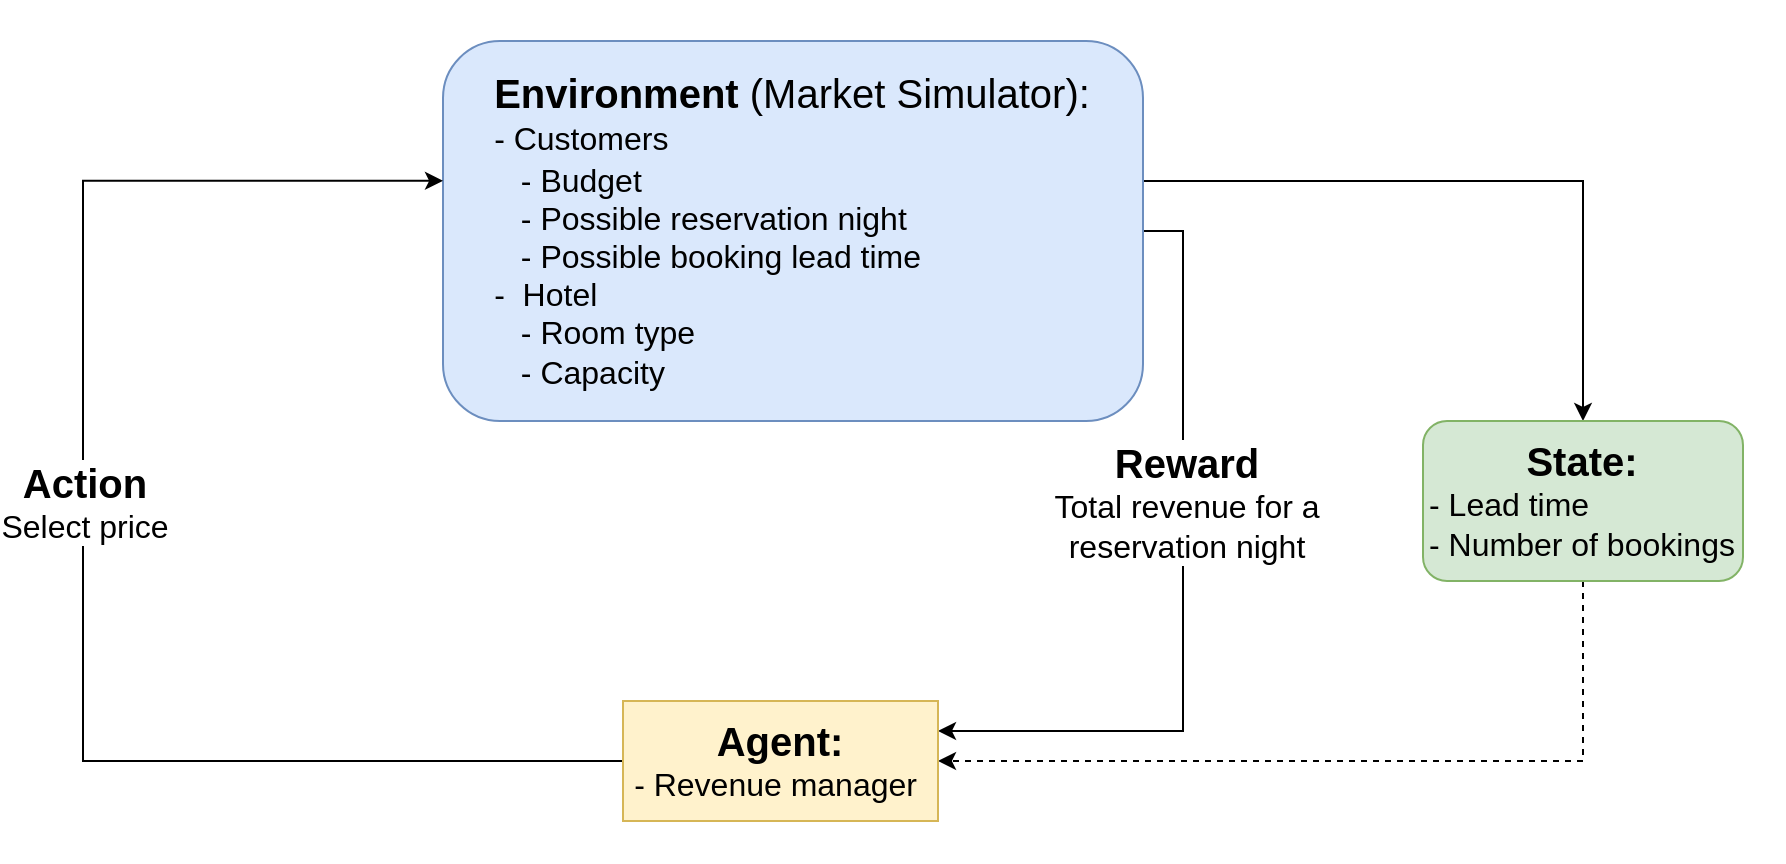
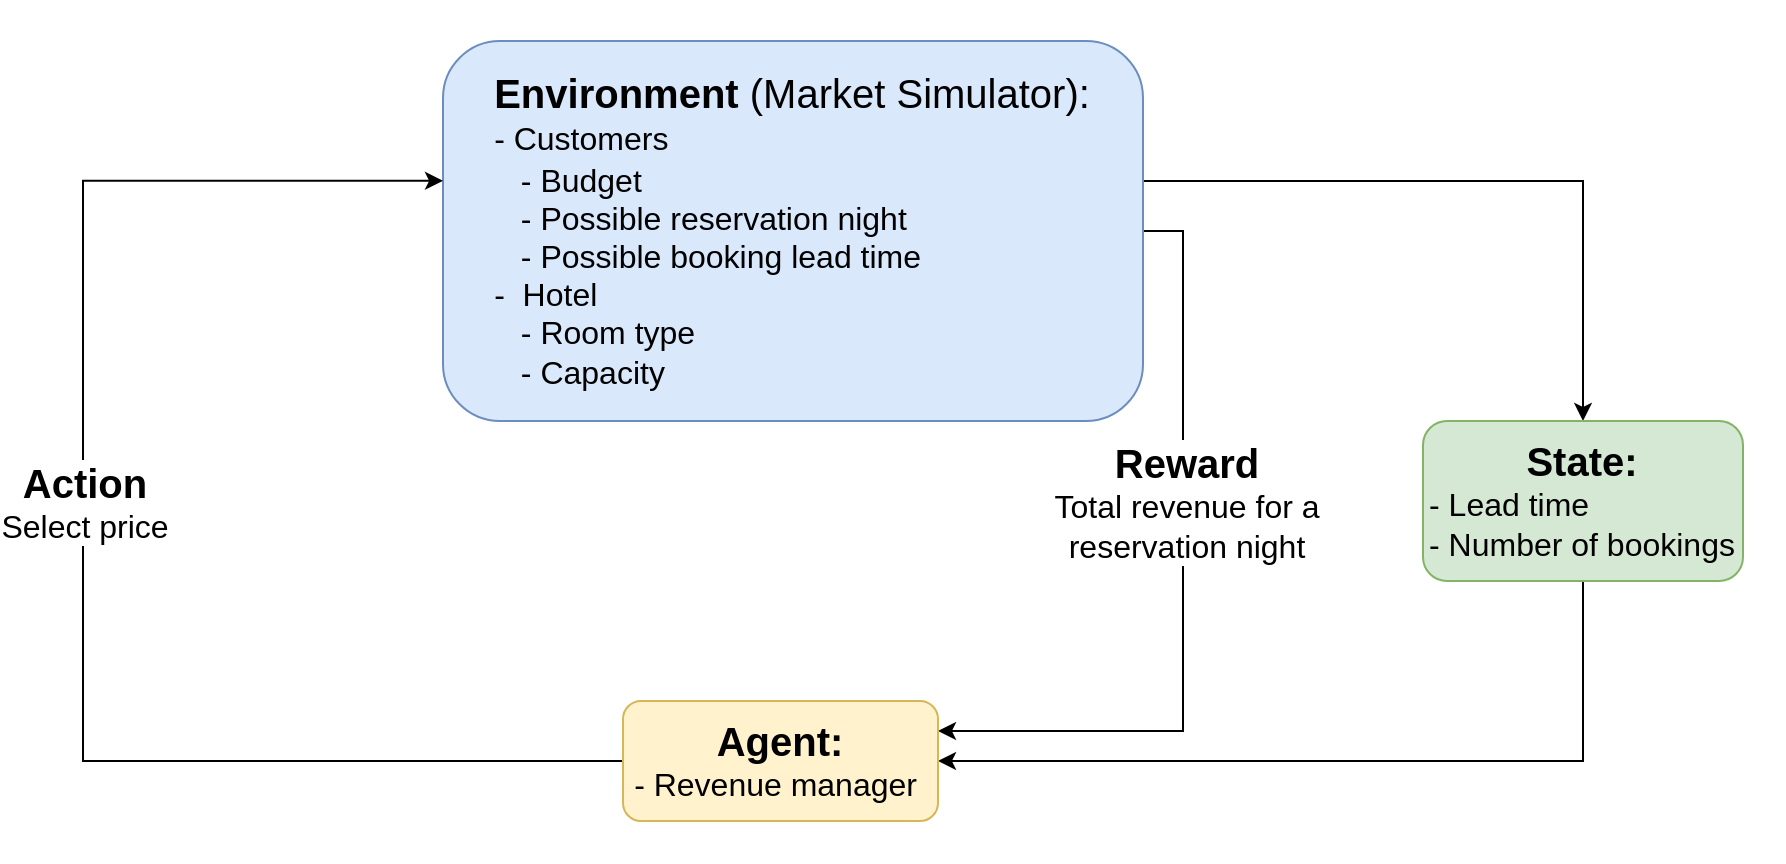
(781, 761) -> (781, 761)
(1355, 761) -> (1355, 761)
